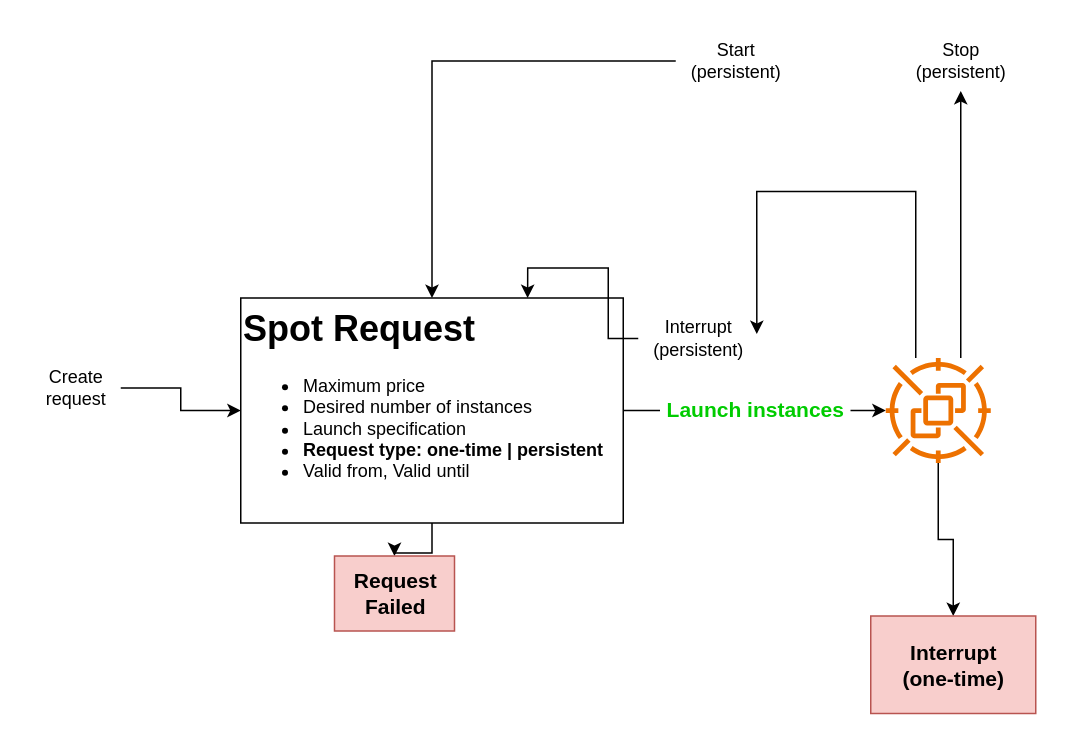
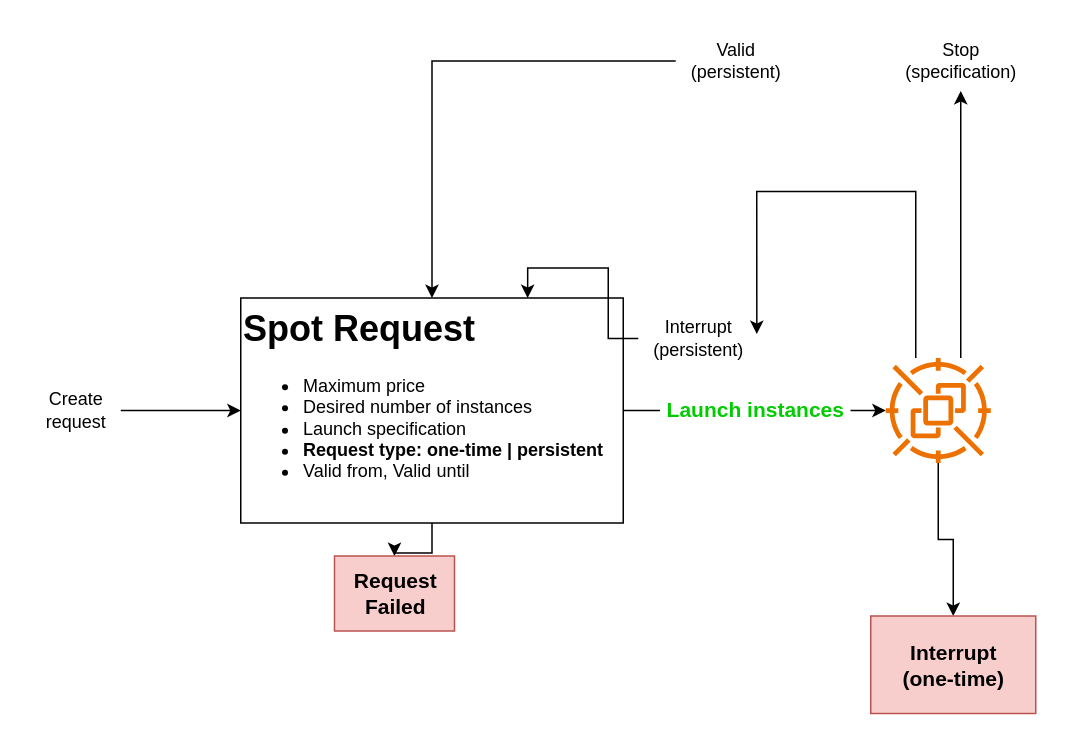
(737, 61) -> (737, 61)
(962, 61) -> (962, 61)
(76, 388) -> (76, 410)
